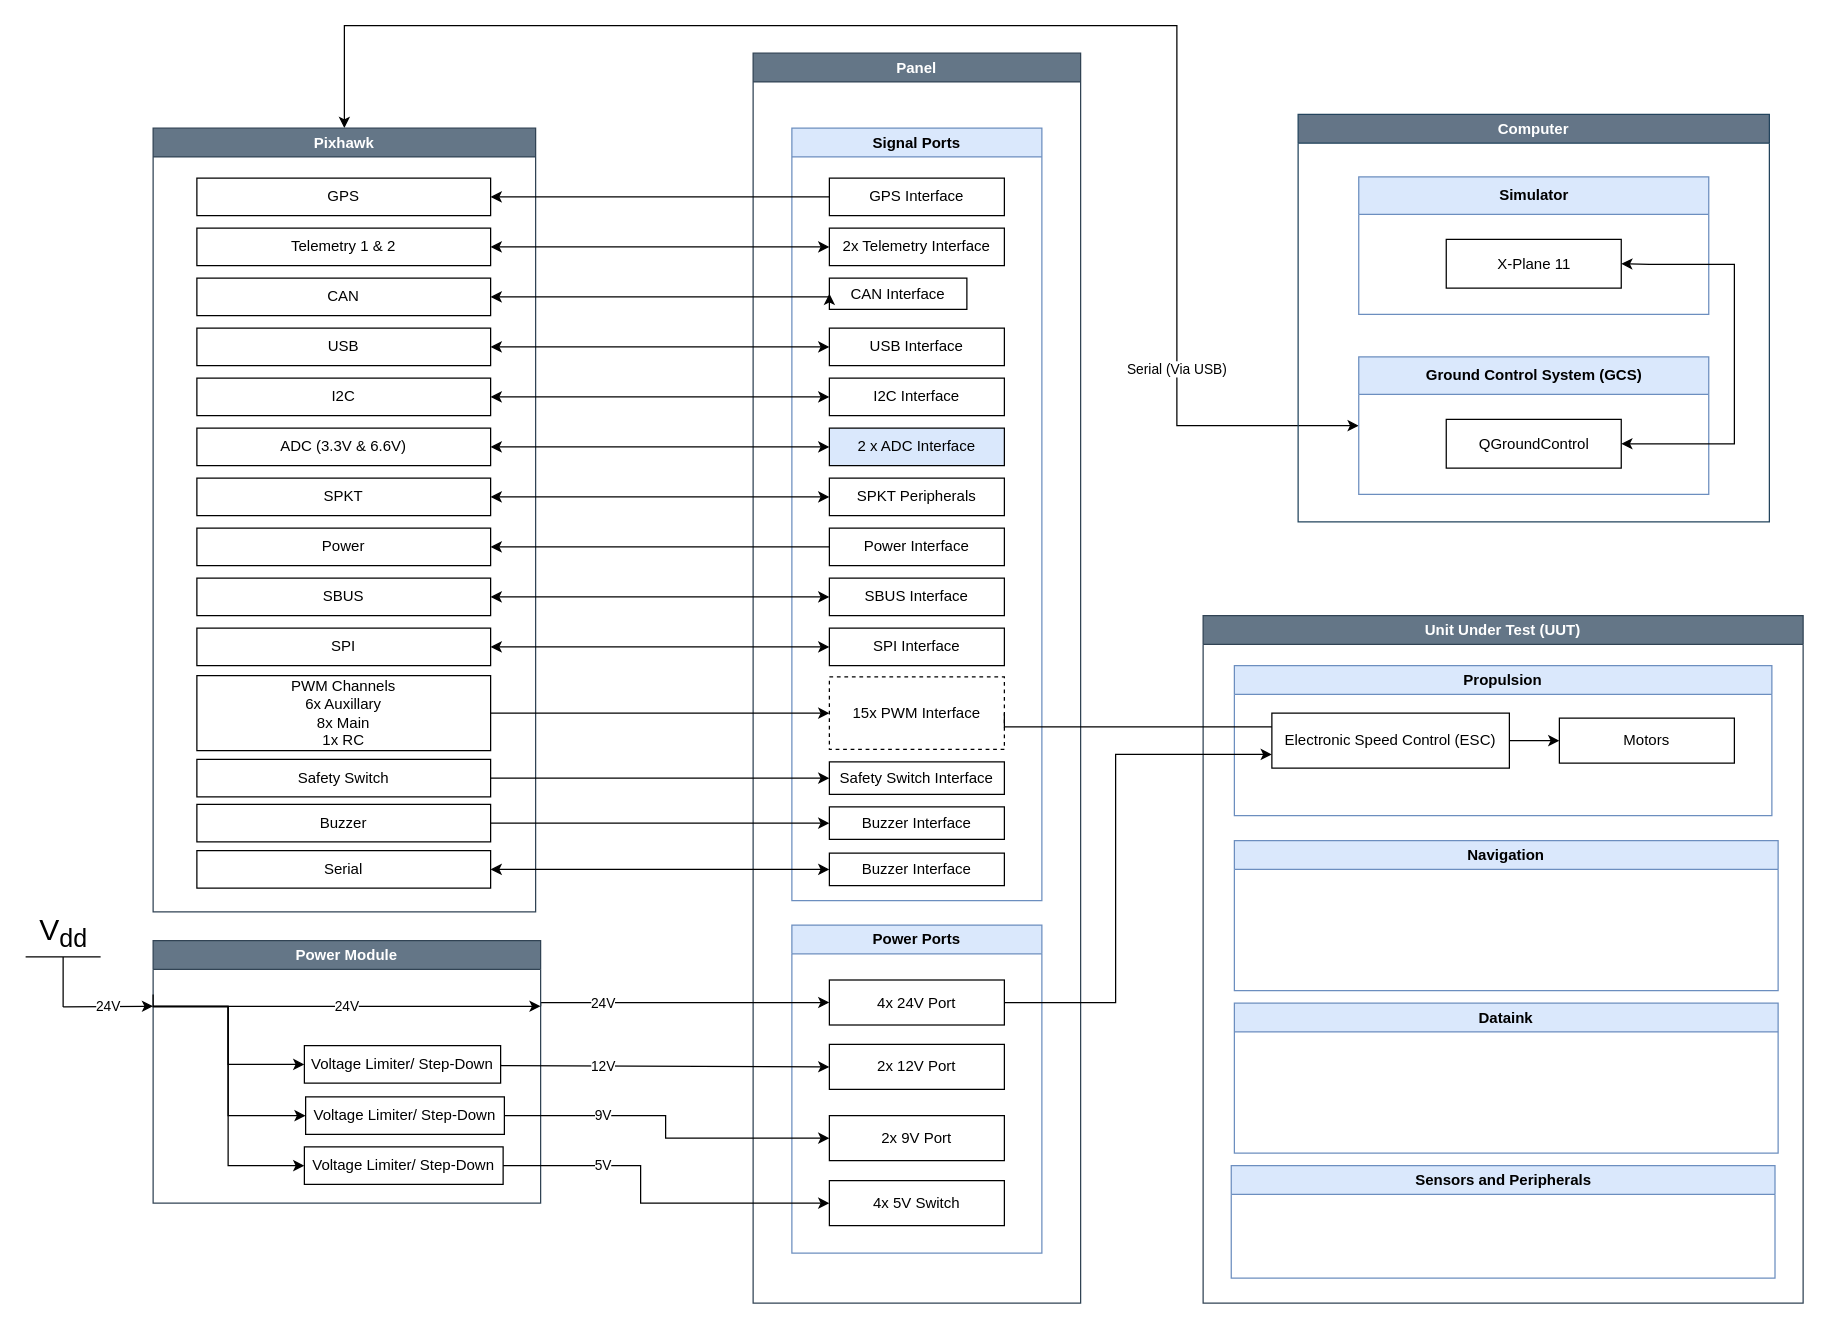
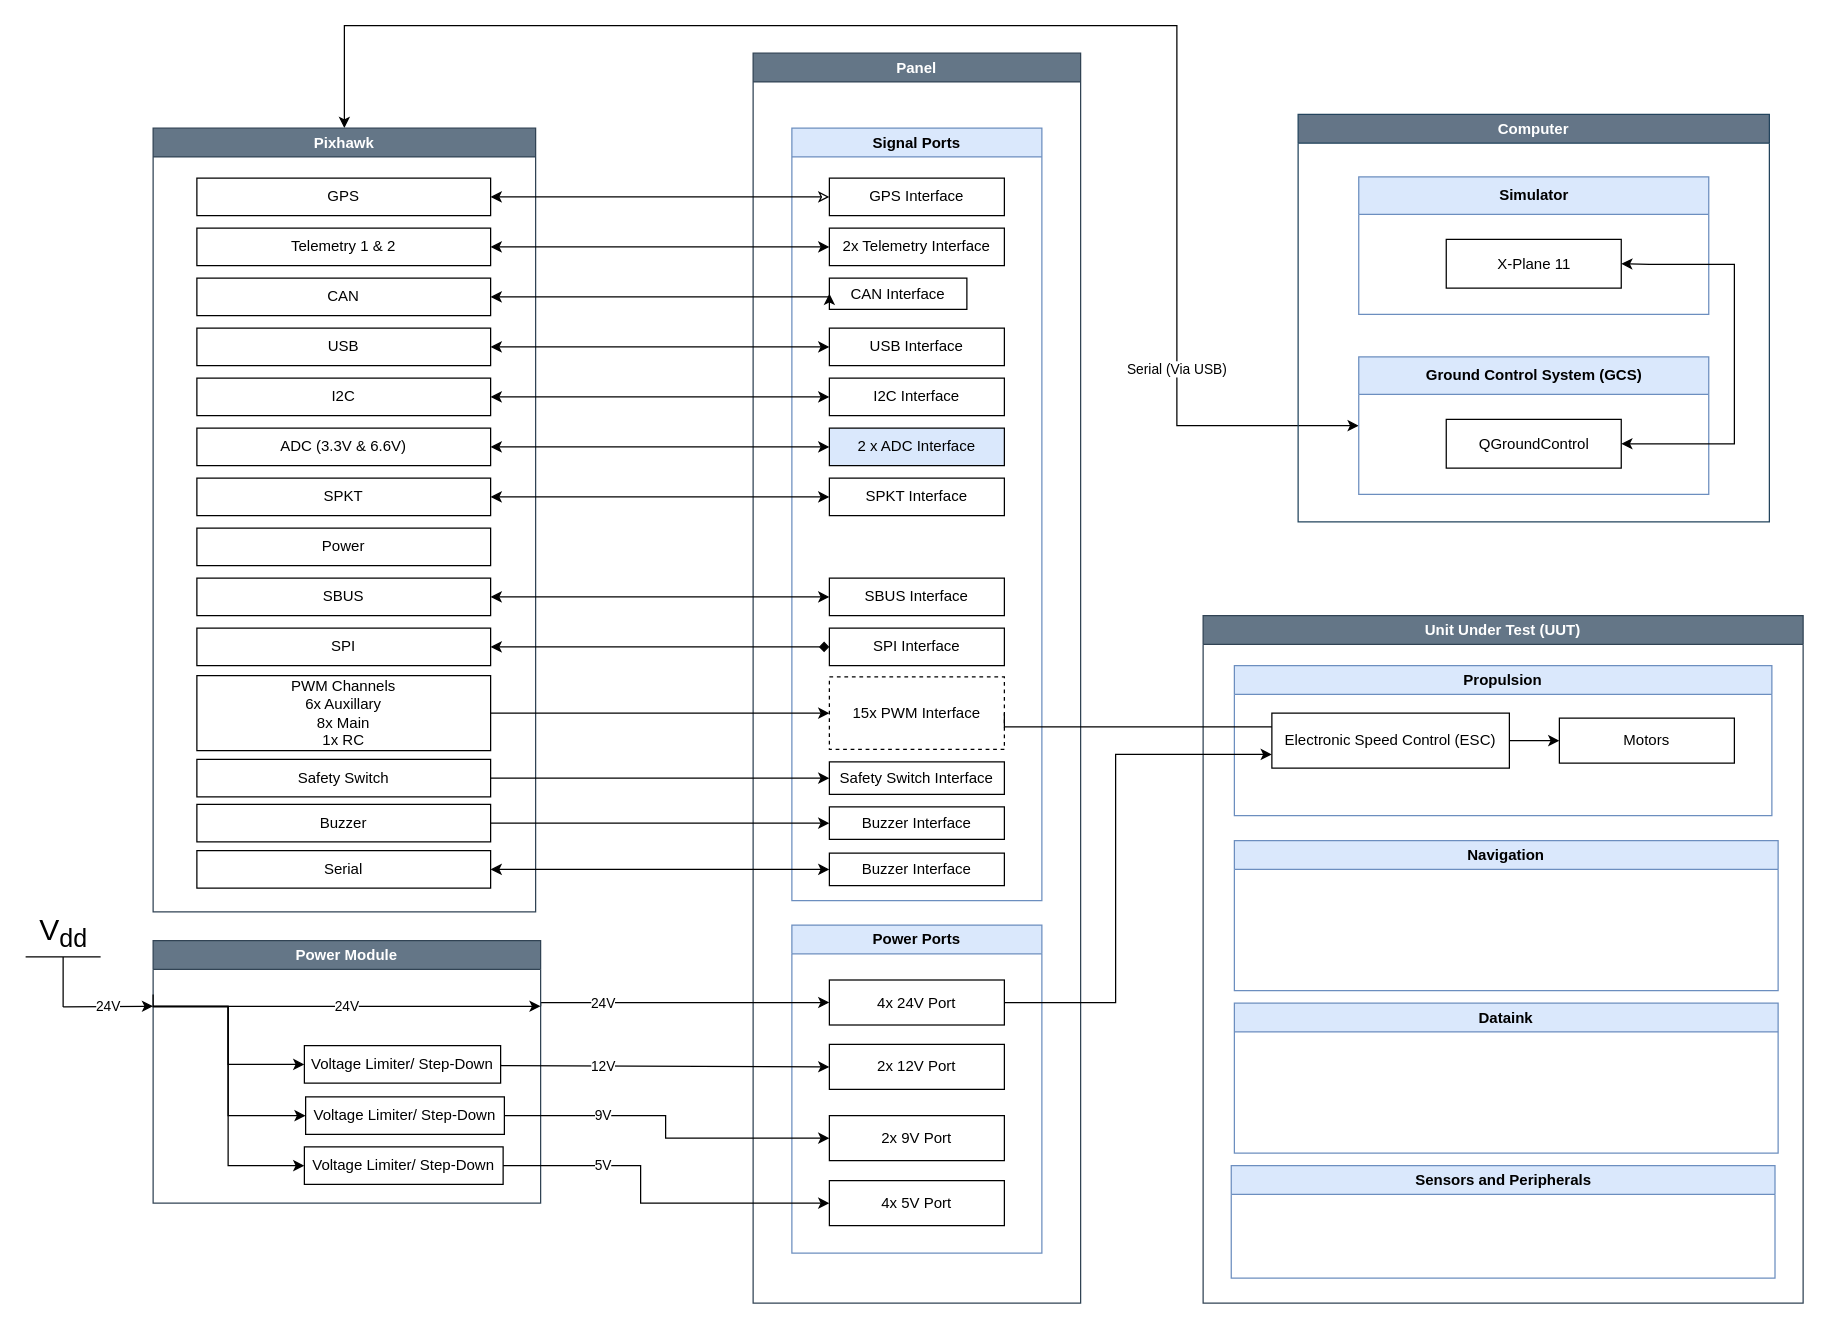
(822, 197) -> (819, 197)
(917, 497) -> (917, 497)
(664, 547) -> none
(917, 547) -> none
(819, 647) -> (818, 647)
(917, 1203) -> (917, 1203)
